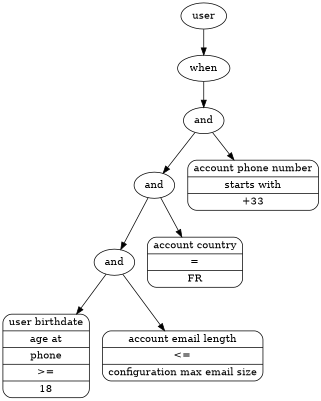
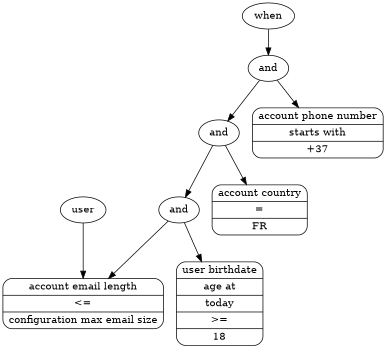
(204, 39) -> (83, 247)
(253, 202) -> (318, 149)
(46, 356) -> (220, 303)
